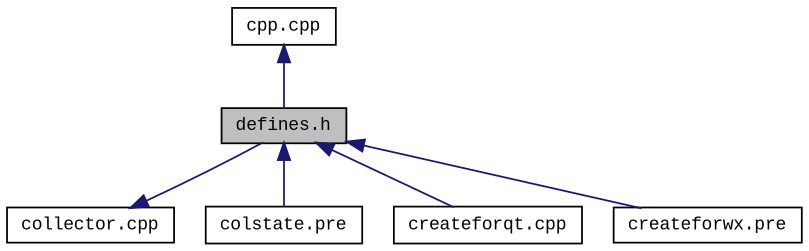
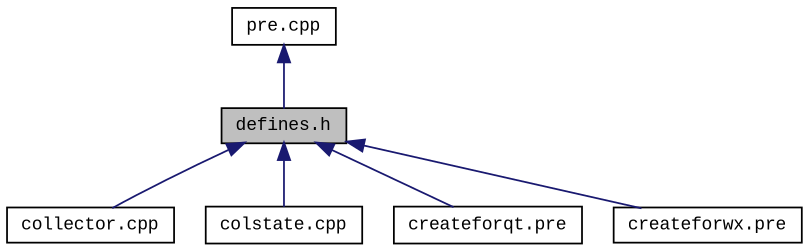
(284, 26) -> (284, 26)
(205, 172) -> (170, 178)
(284, 225) -> (284, 225)
(488, 225) -> (488, 225)
